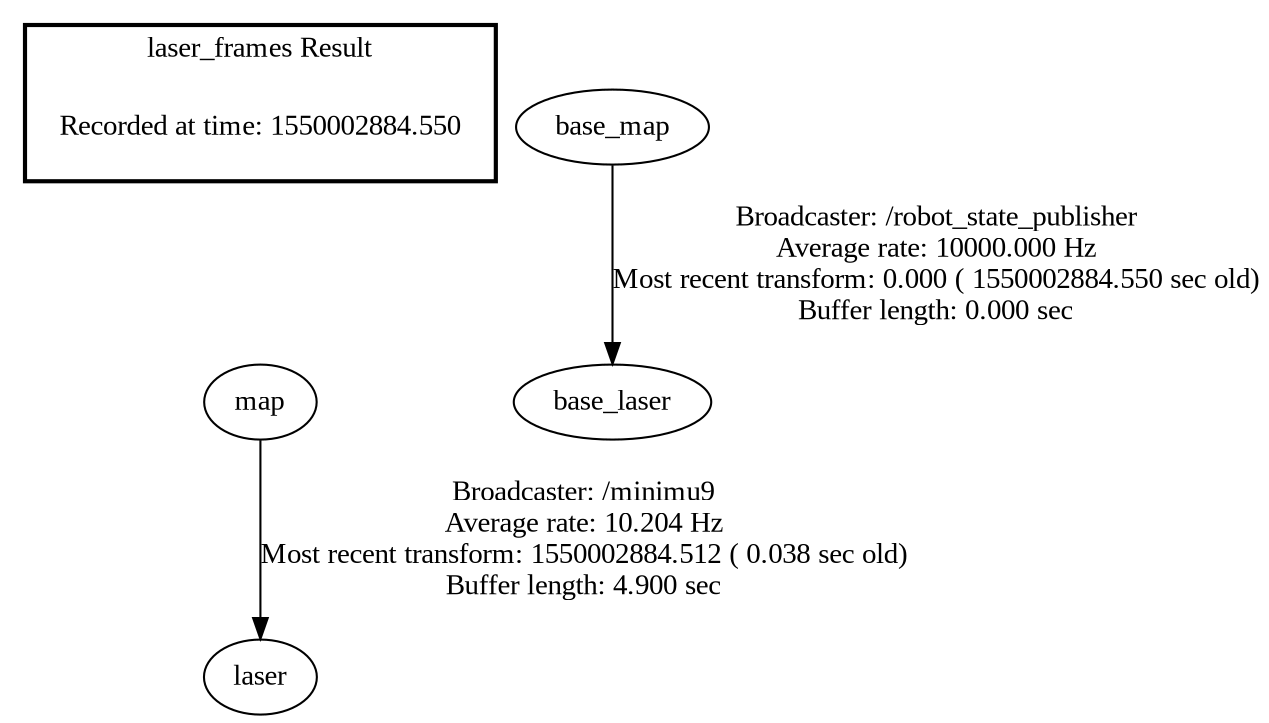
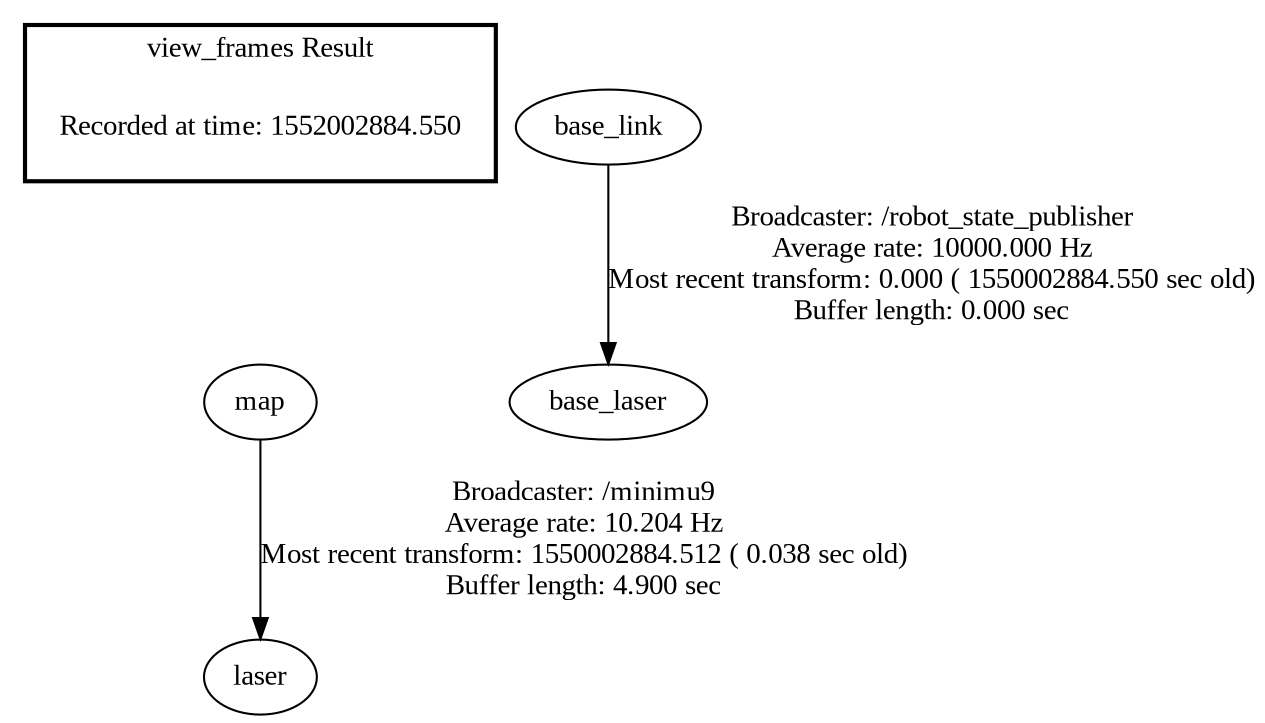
(260, 49) -> (260, 49)
(260, 127) -> (260, 127)
(612, 127) -> (608, 127)
